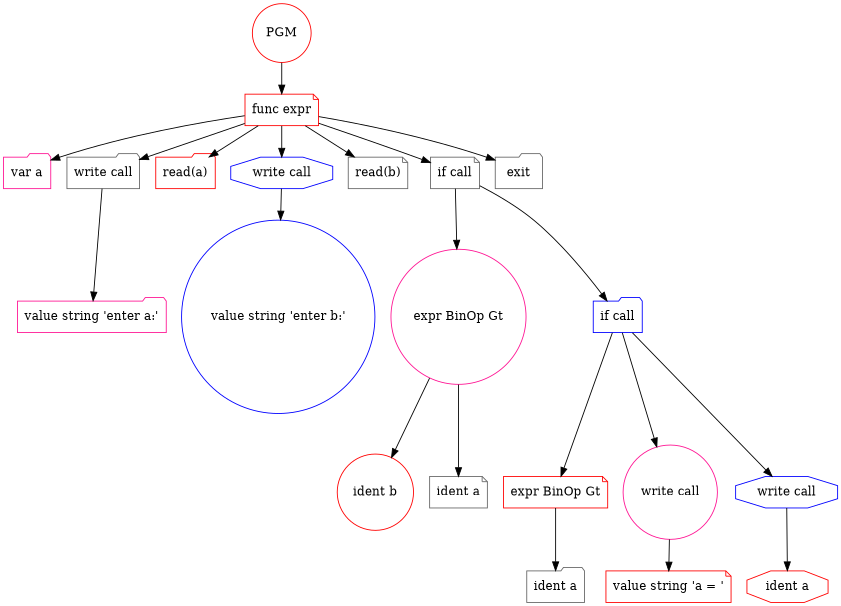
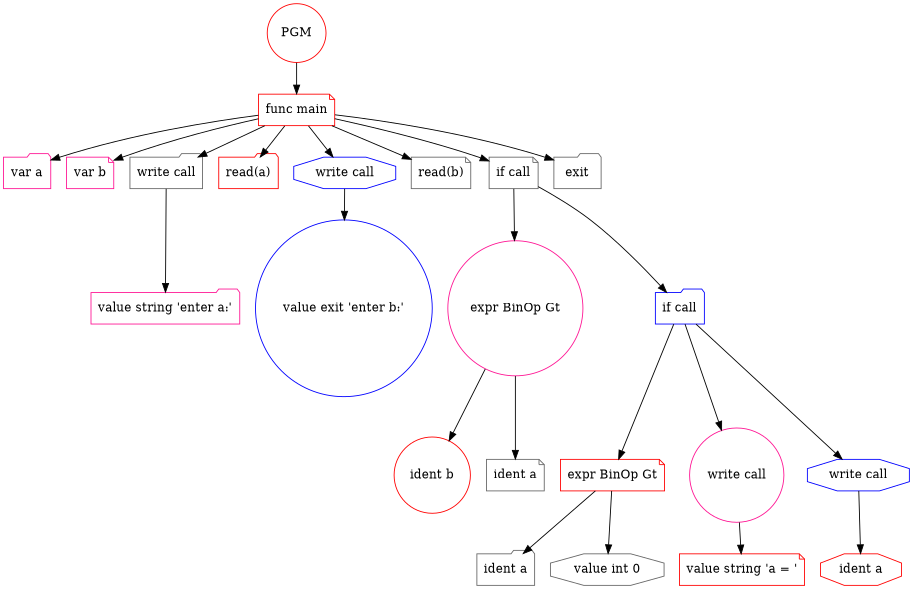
(282, 110) -> (297, 110)
none -> (90, 173)
(278, 317) -> (344, 308)
none -> (607, 570)
